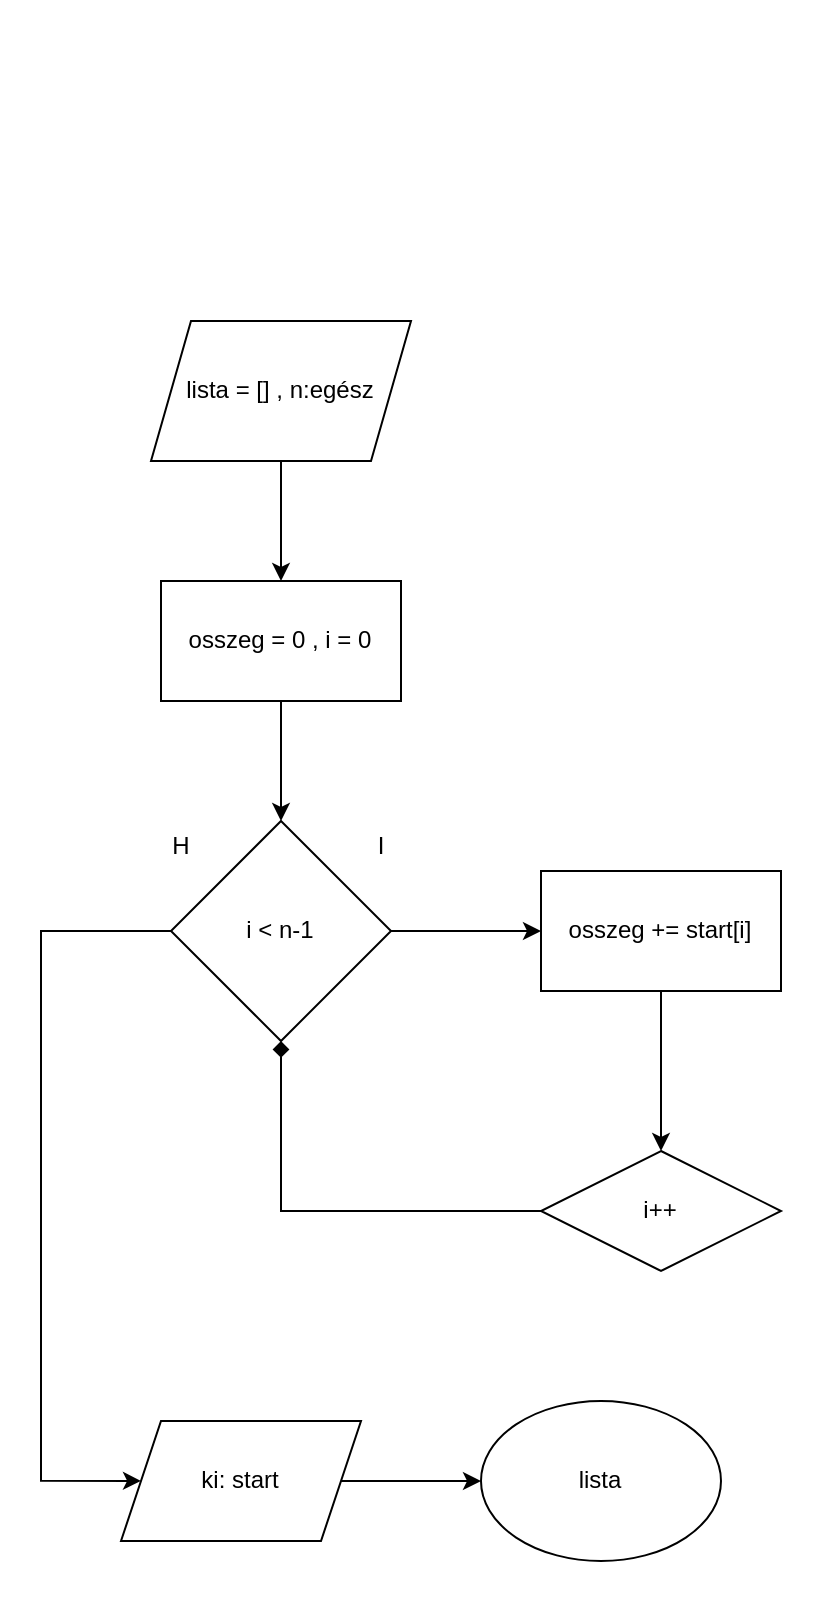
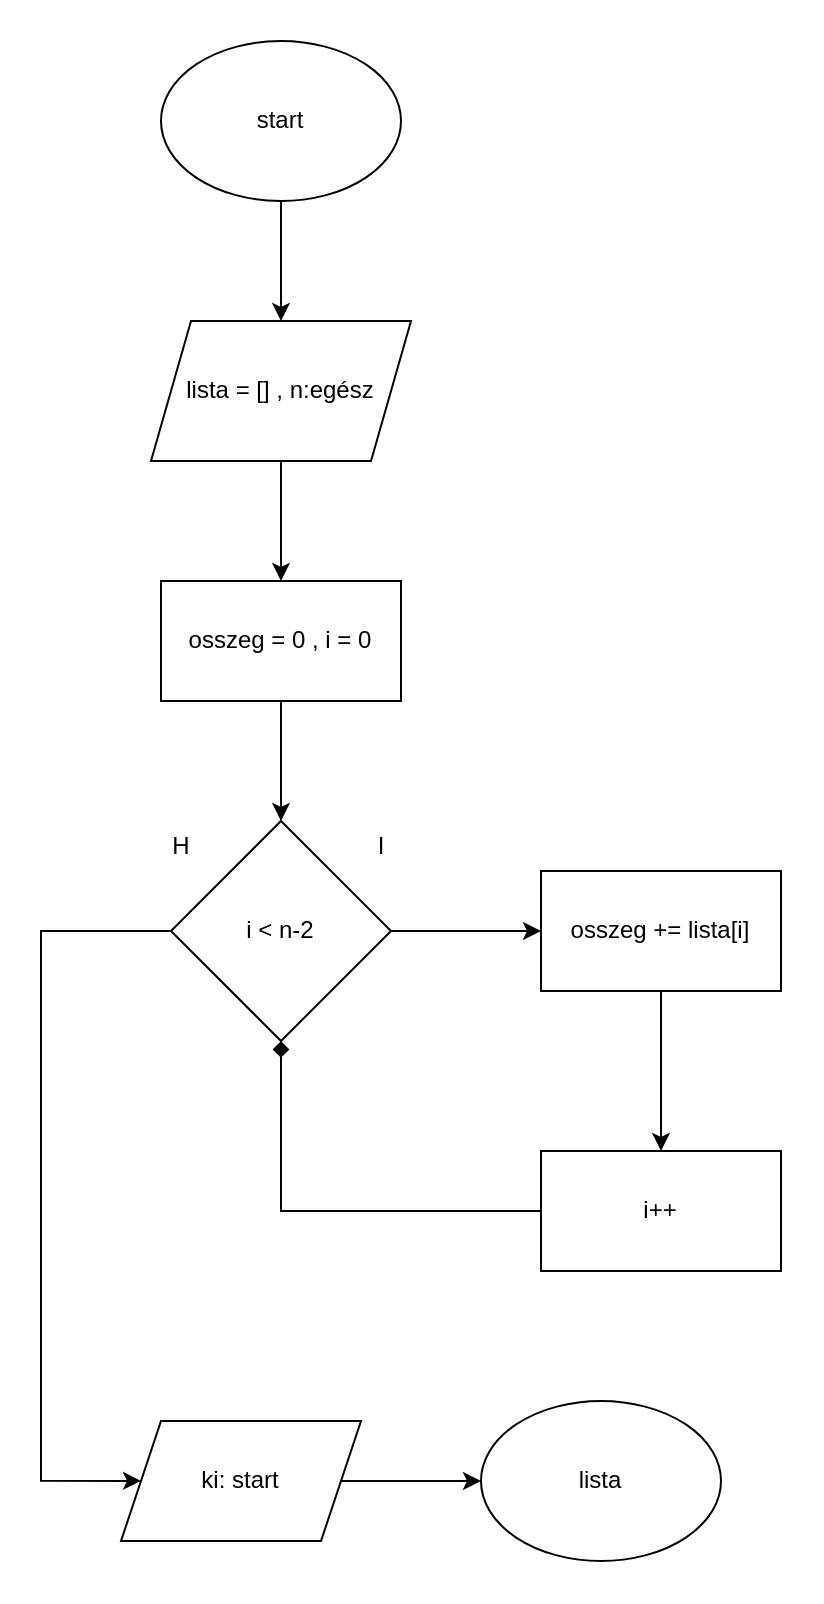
none -> (281, 121)
none -> (281, 254)
(281, 931) -> (281, 931)
(661, 931) -> (661, 931)
(661, 1211) -> (661, 1211)
